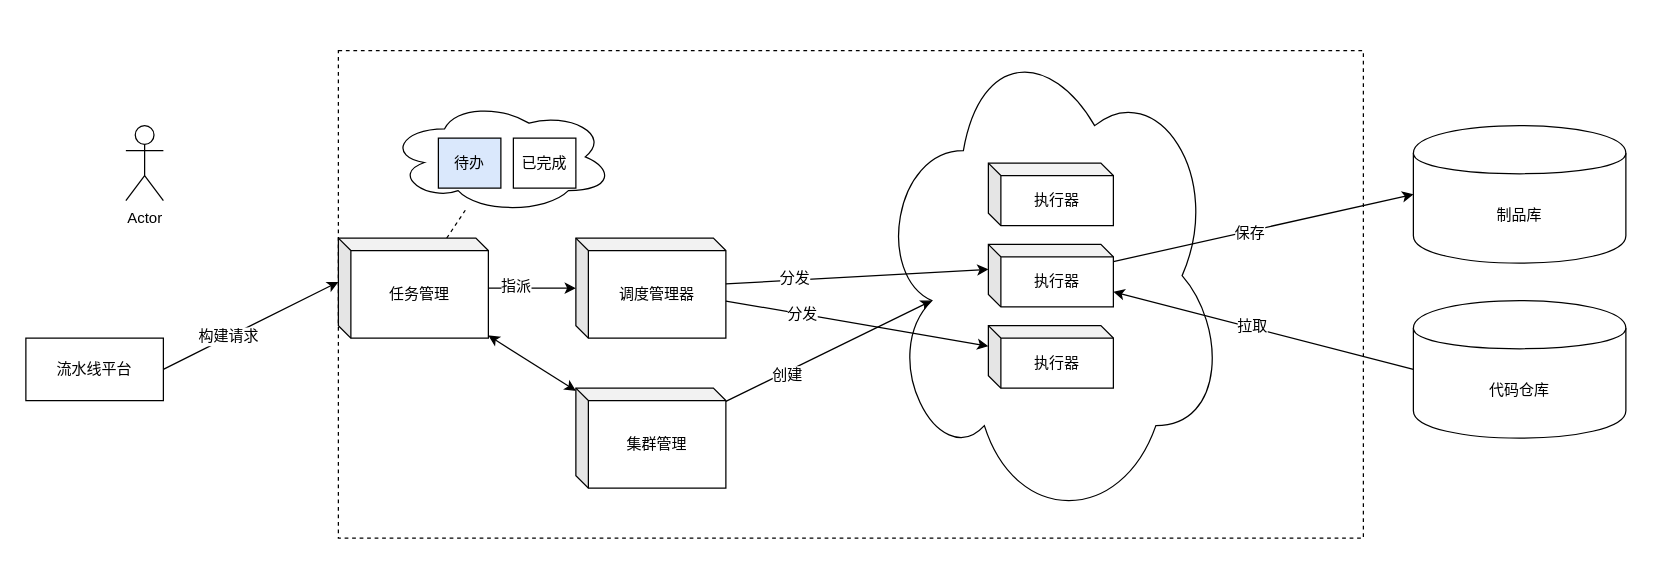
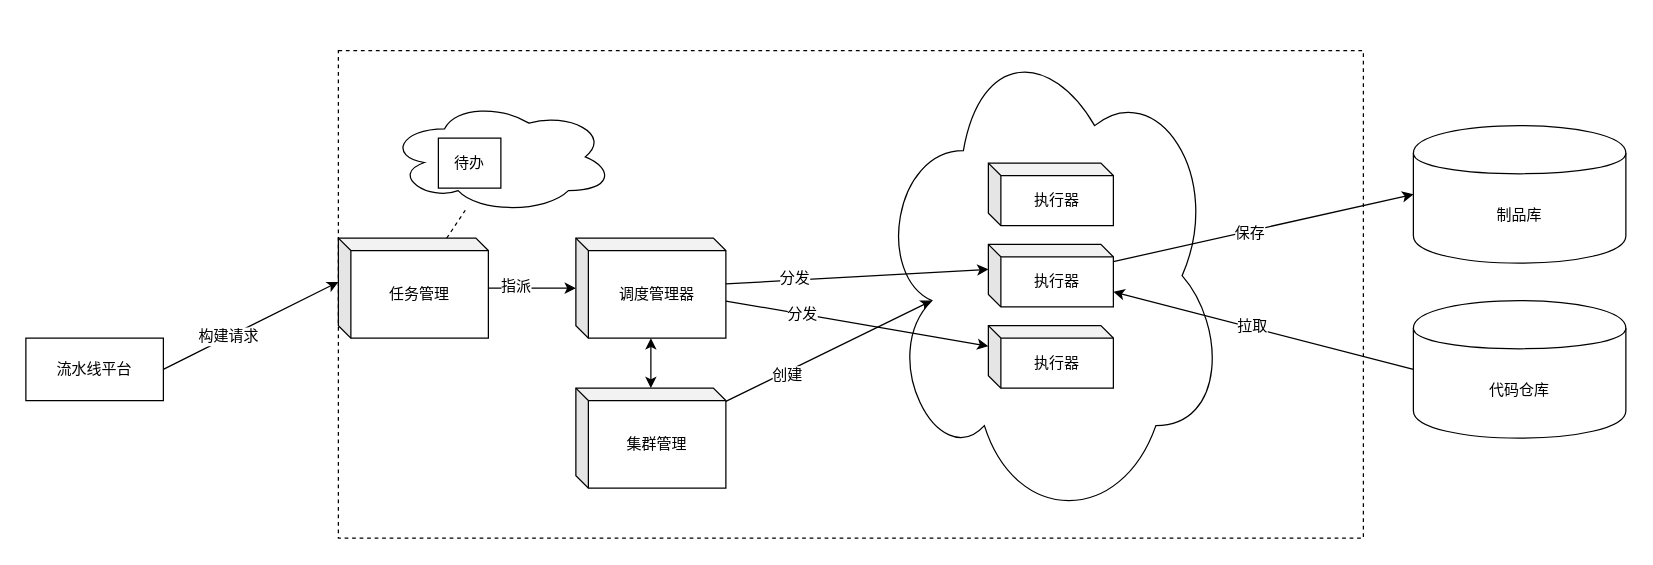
(144, 163) -> none
(469, 163) -> (469, 163)
(544, 163) -> none
(532, 363) -> (651, 363)
